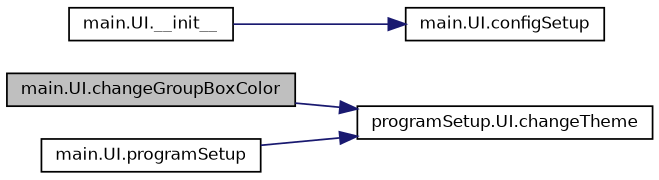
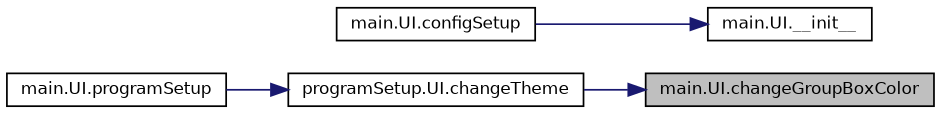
(311, 24) -> (613, 24)
(318, 105) -> (606, 90)
